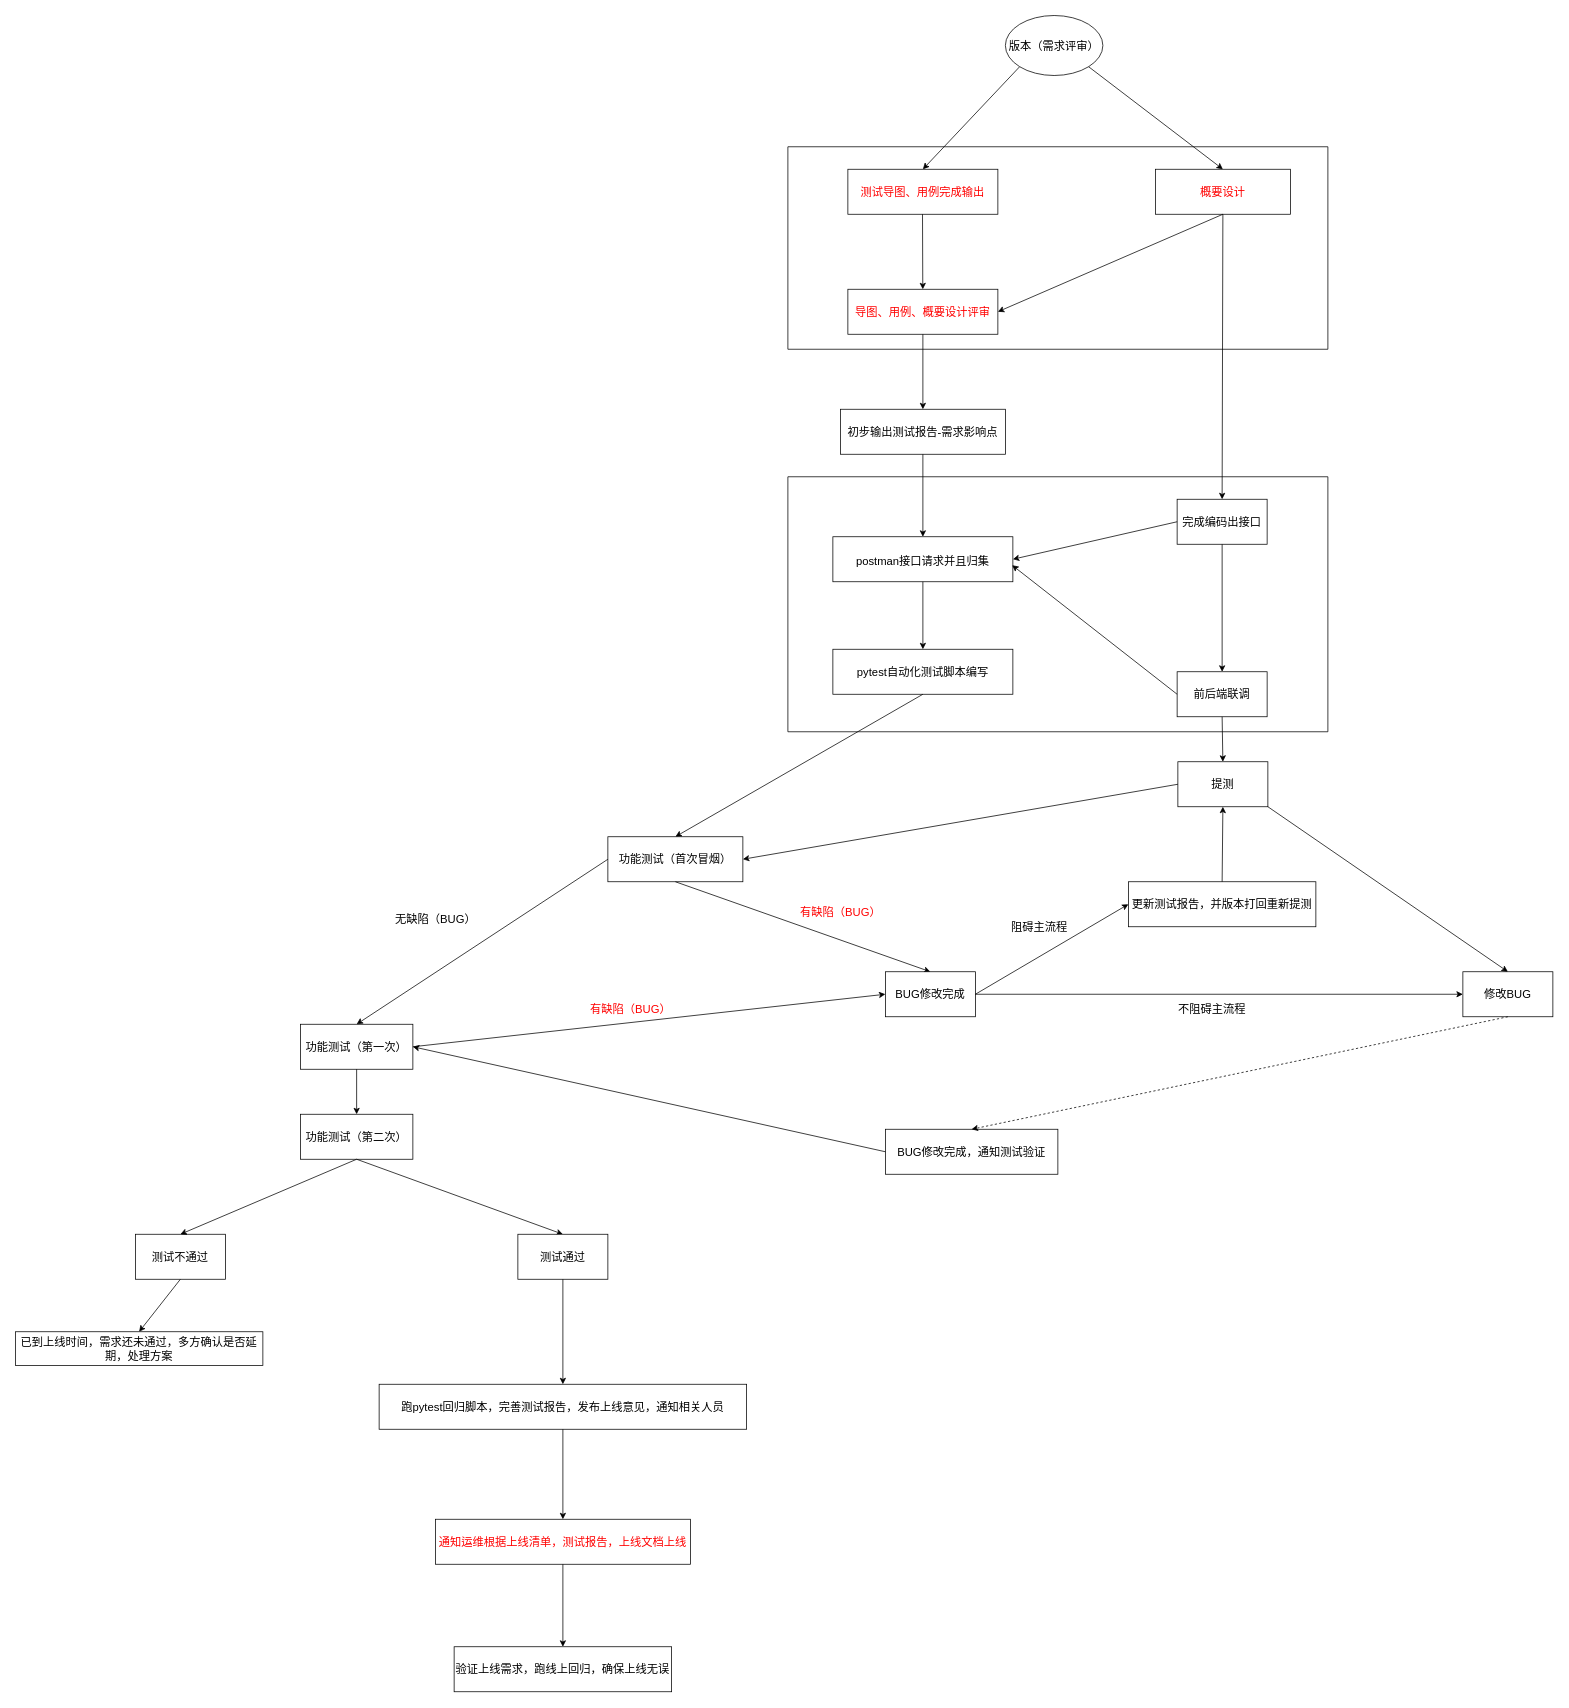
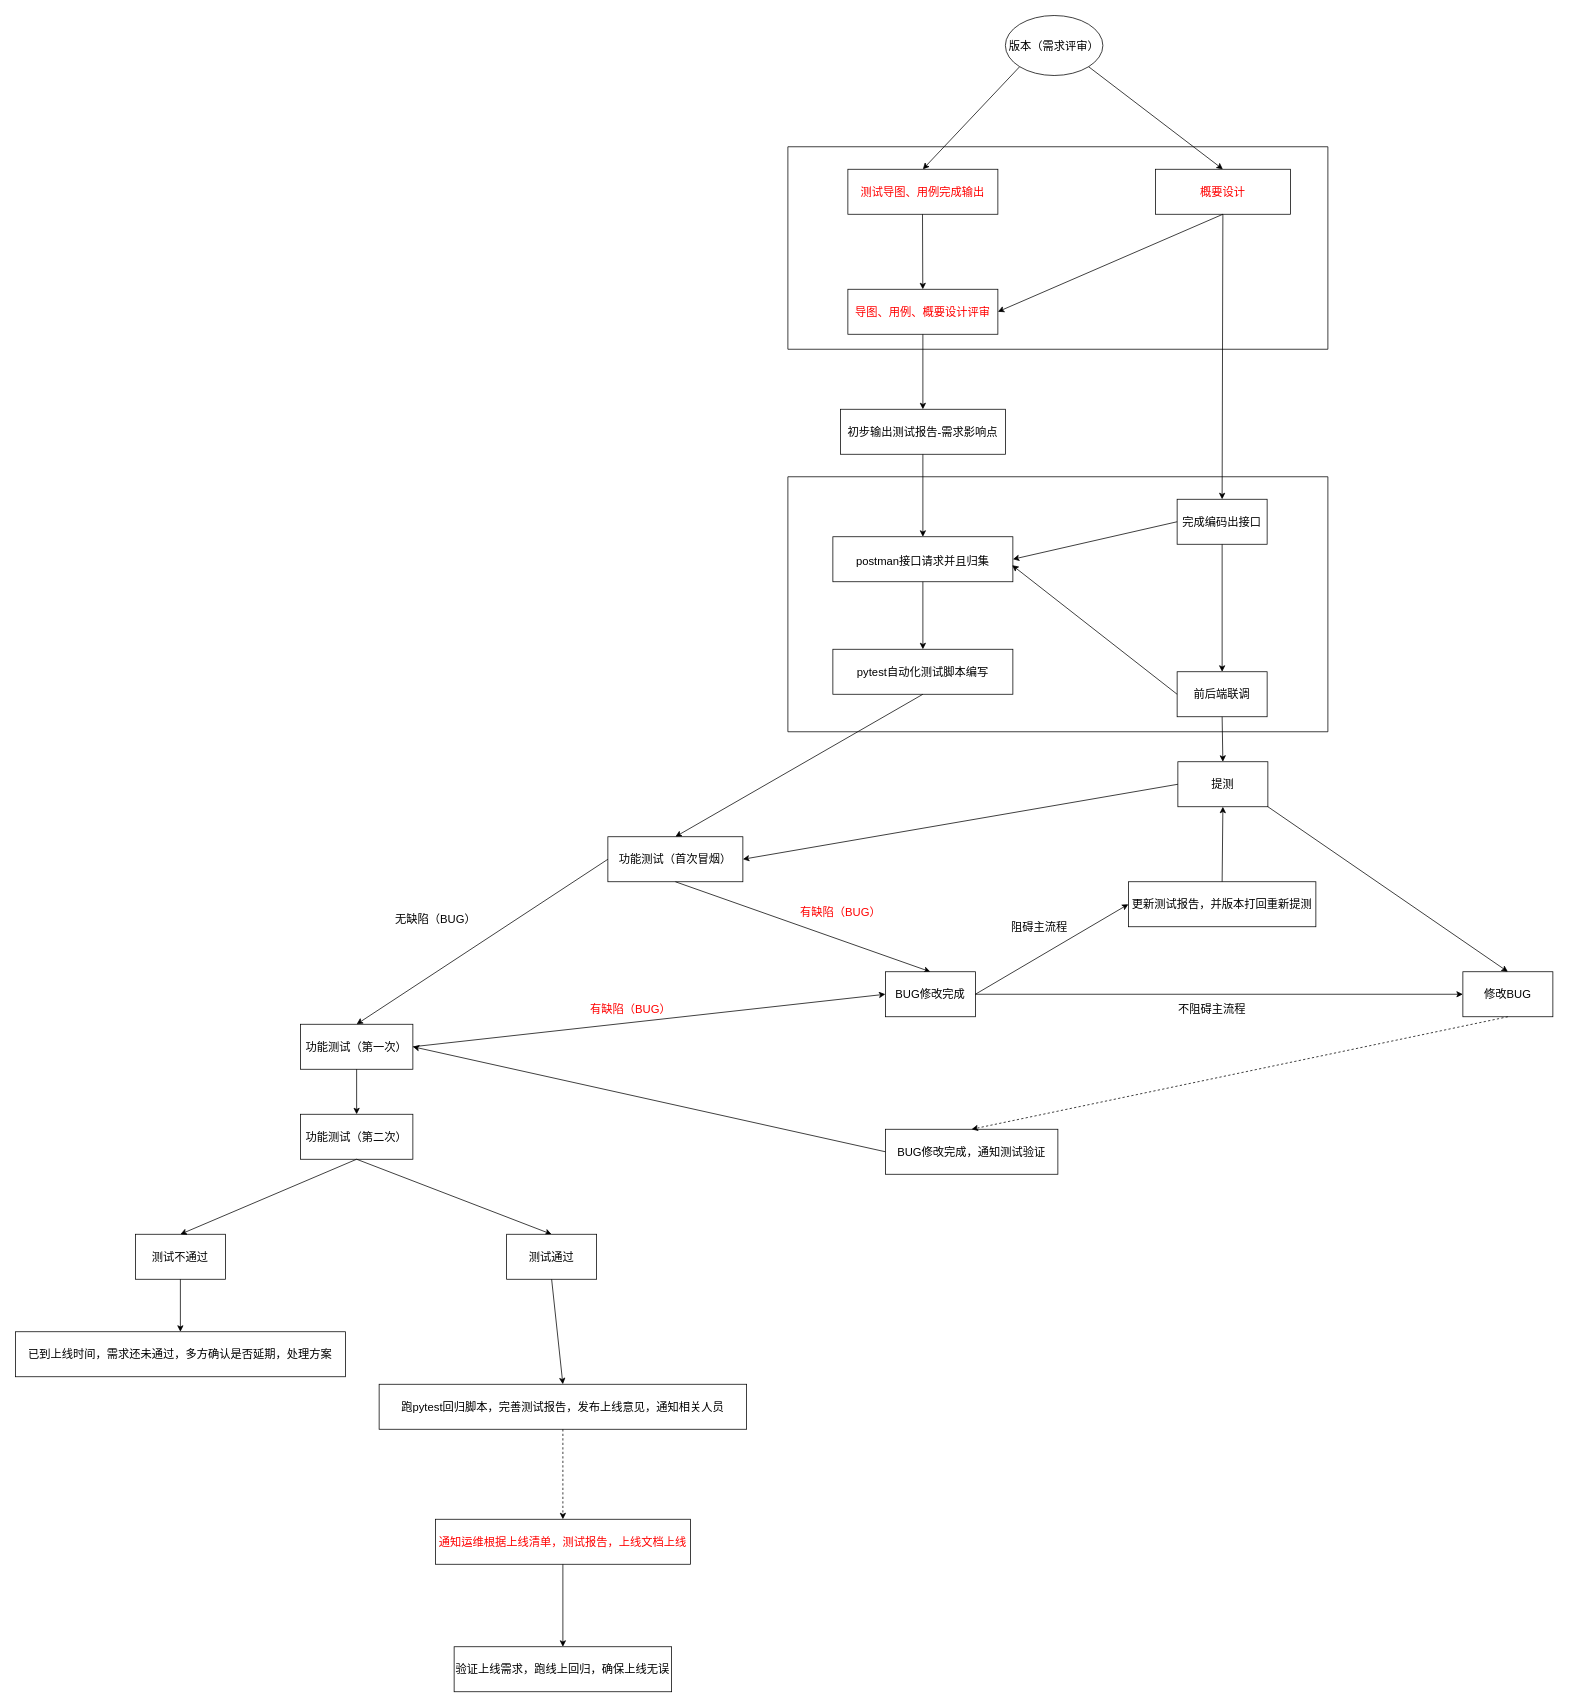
(563, 1257) -> (552, 1257)
(139, 1349) -> (180, 1354)
(563, 1471) -> (563, 1471)
